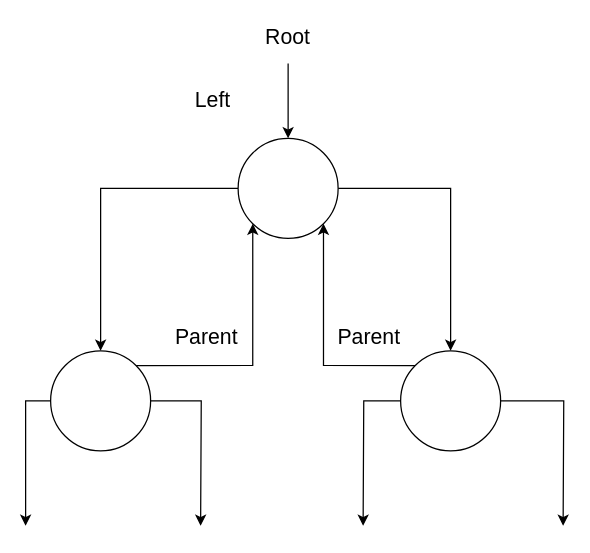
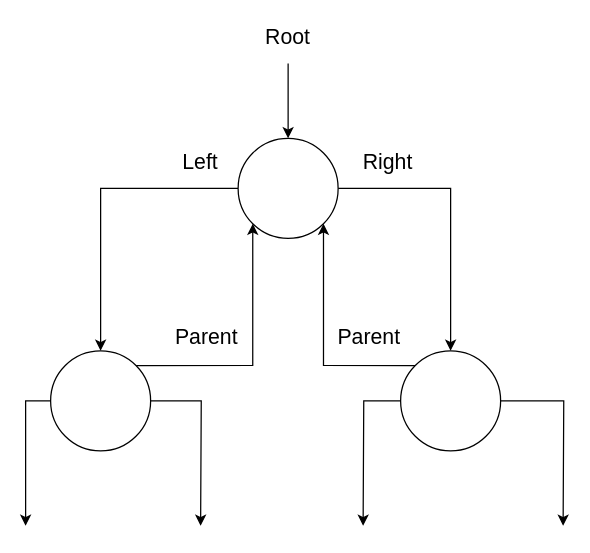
(213, 101) -> (201, 163)
none -> (388, 163)
